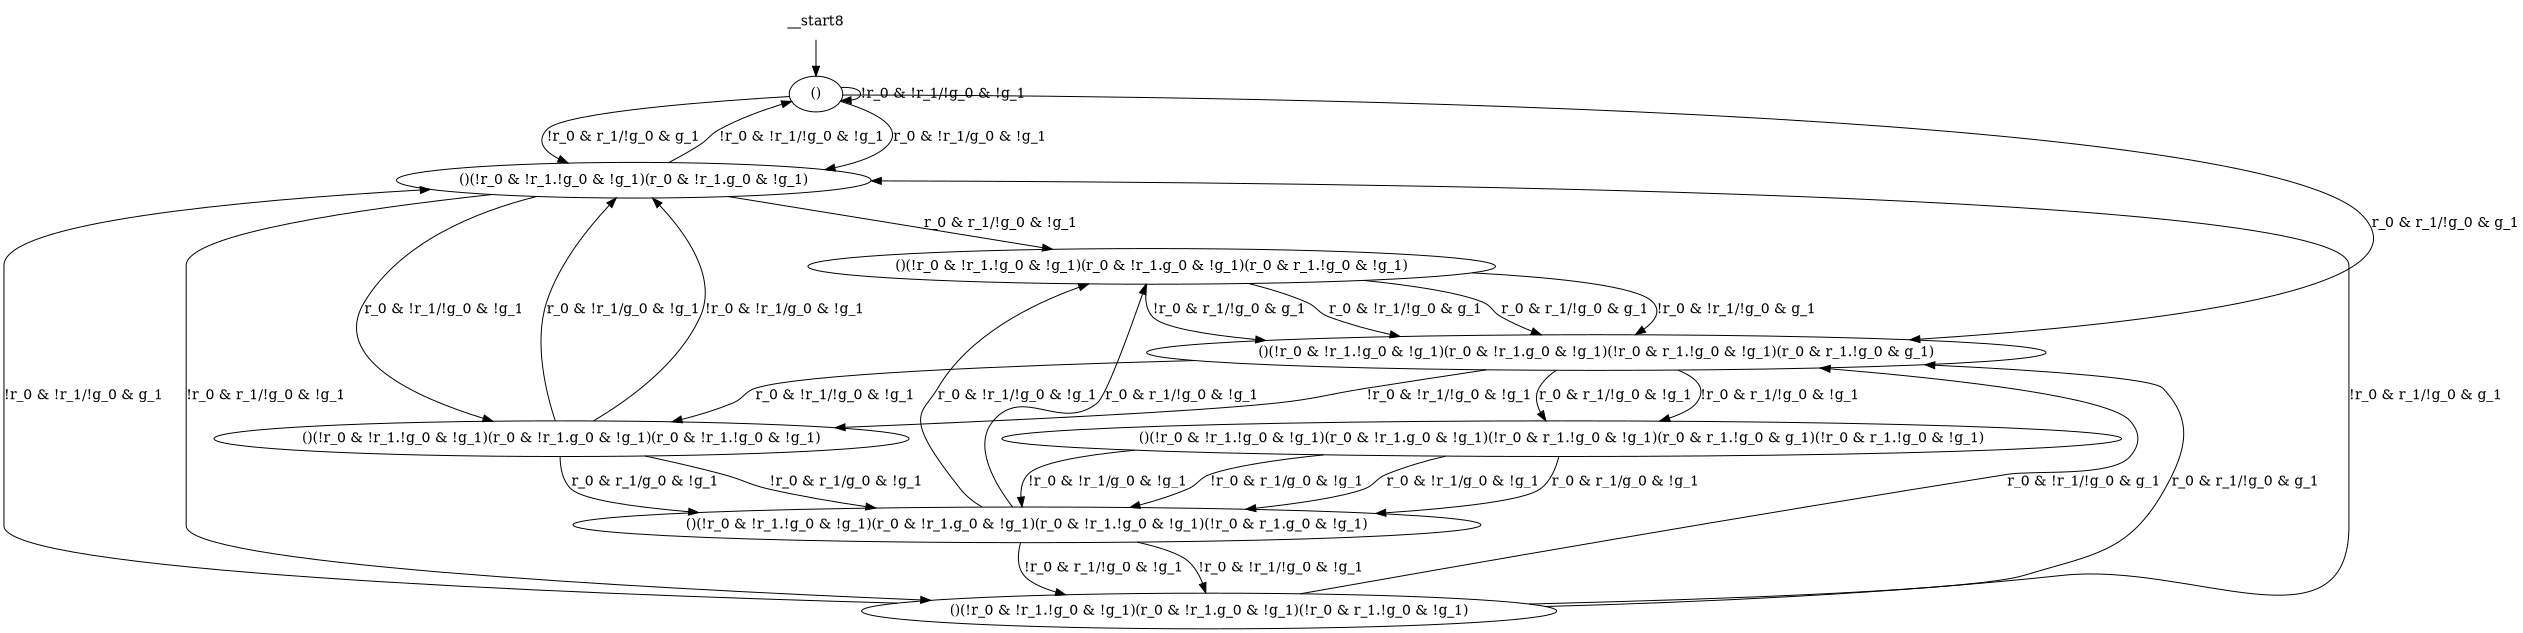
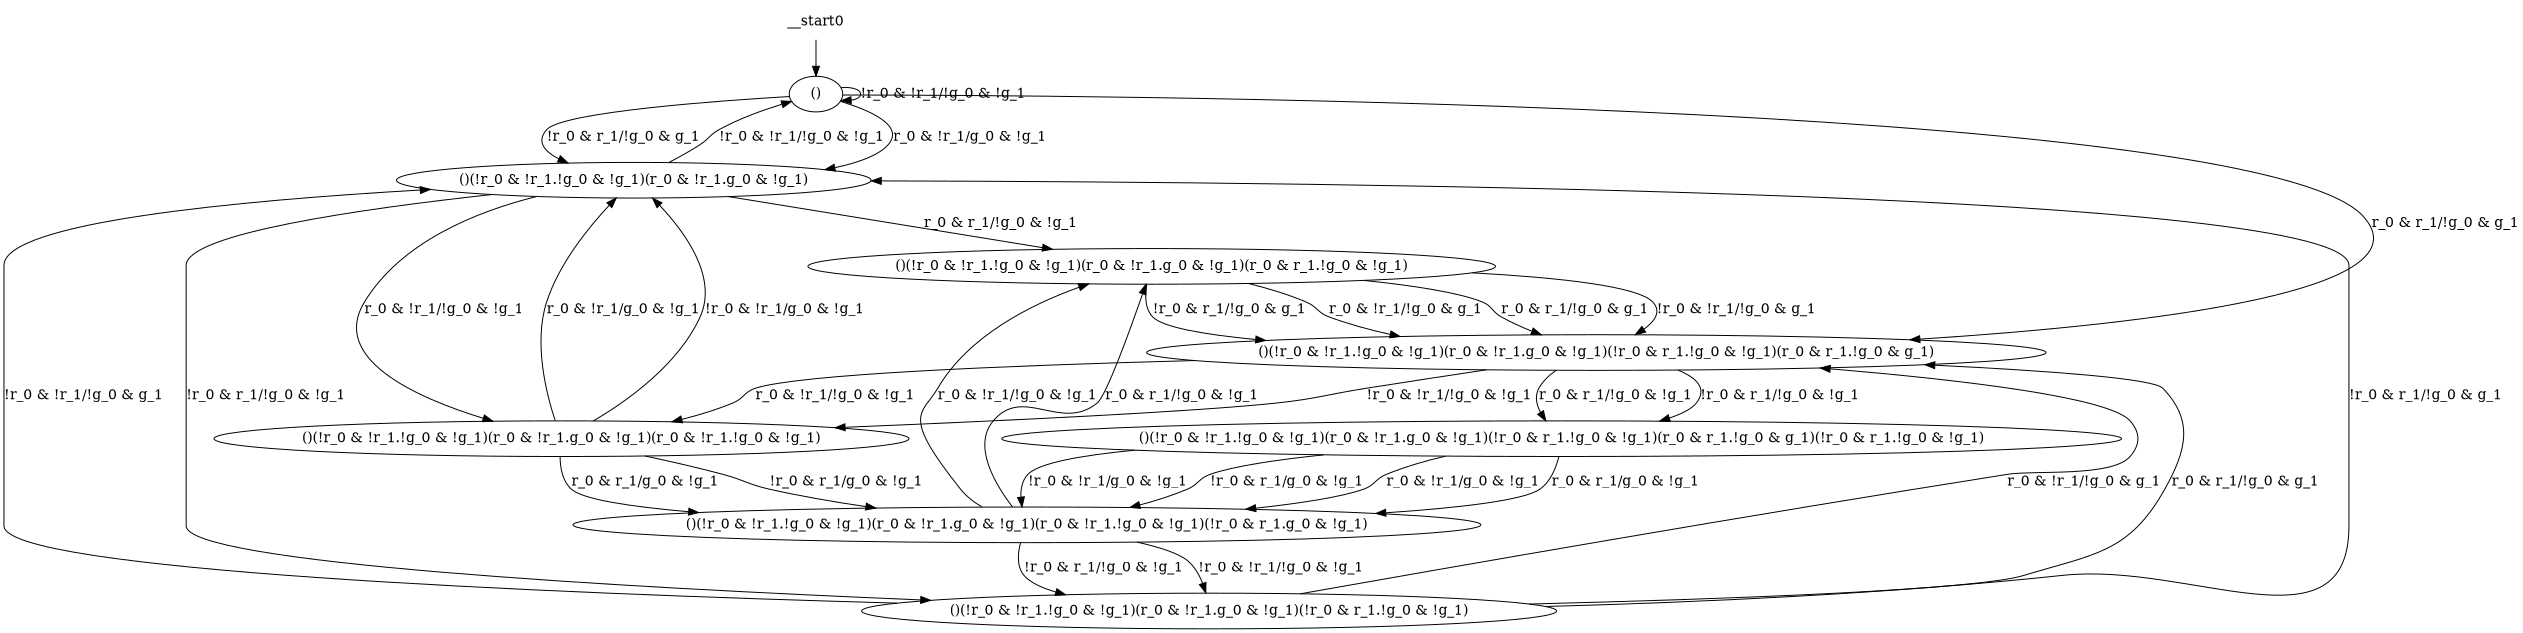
(816, 22) -> (816, 22)
